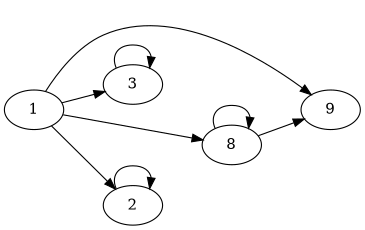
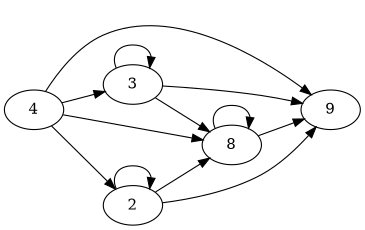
none -> (228, 91)
(34, 110) -> (34, 110)
none -> (178, 112)
none -> (178, 178)
none -> (242, 183)
